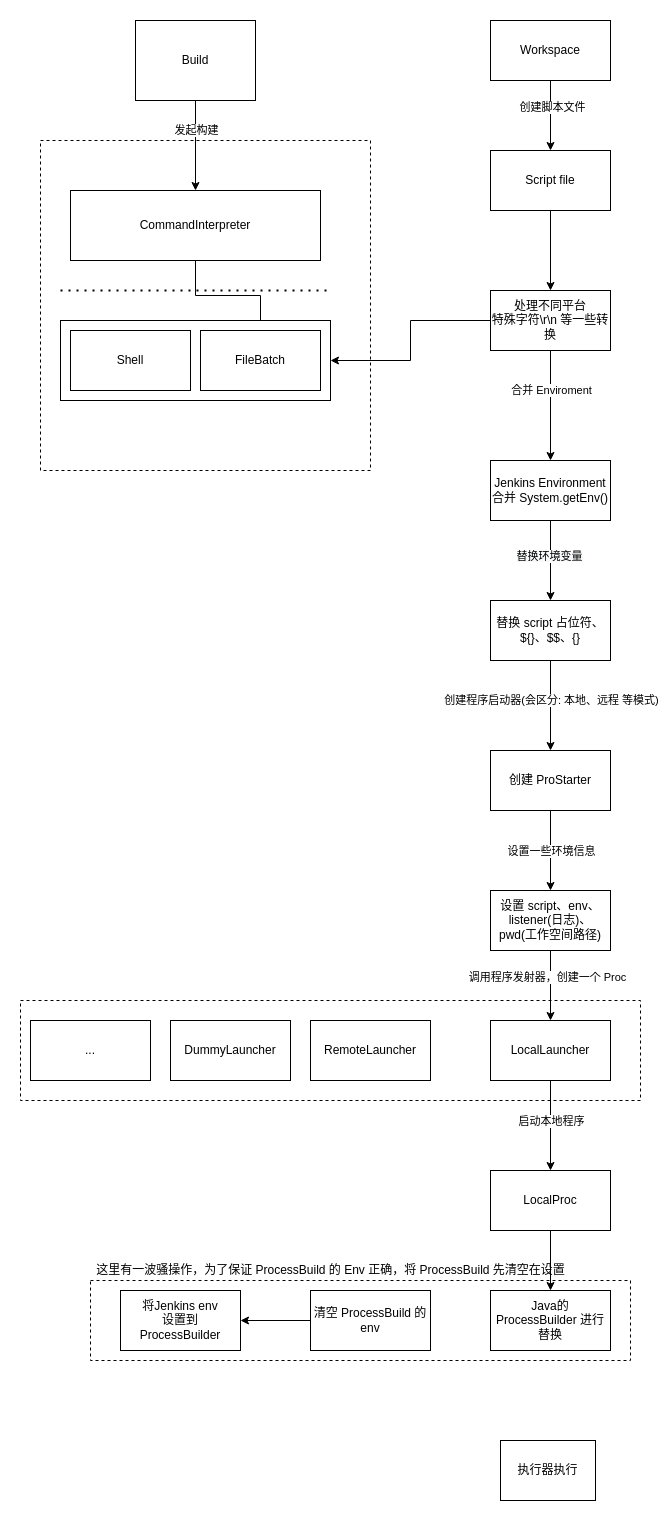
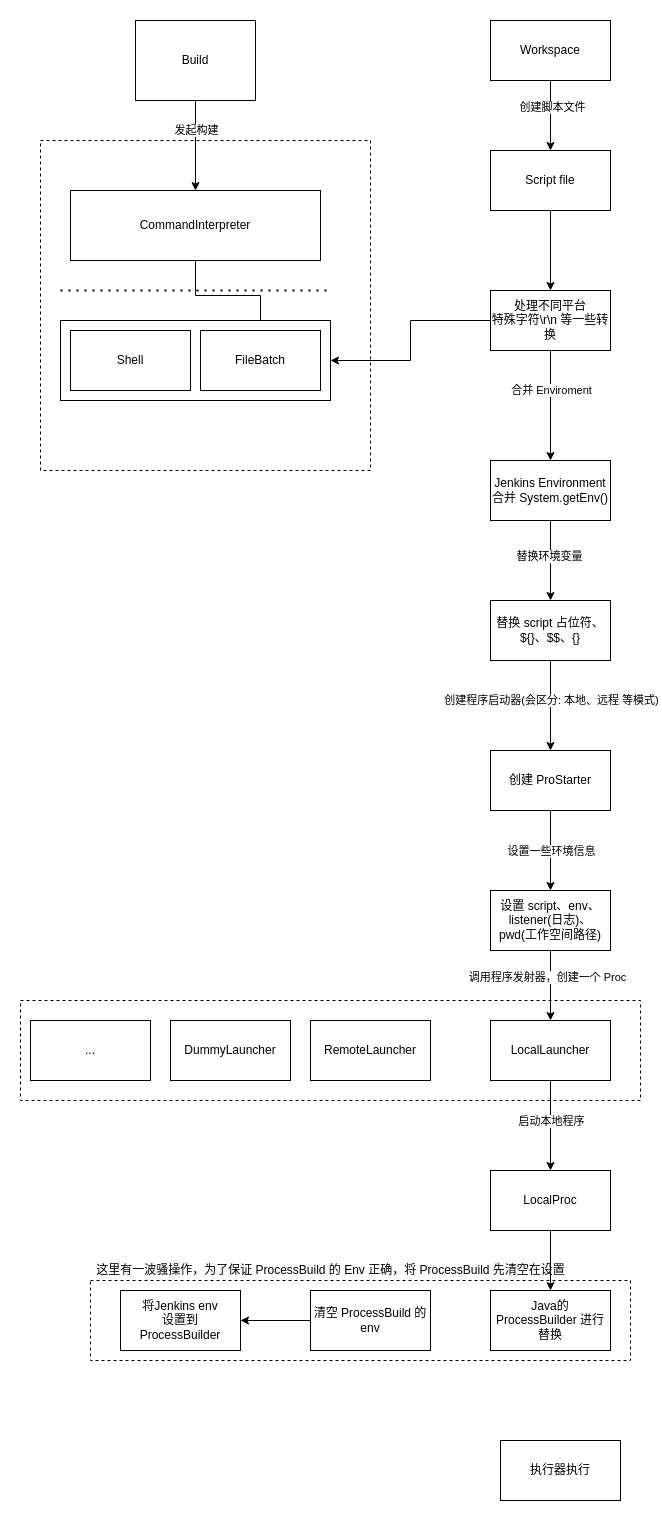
(548, 1471) -> (561, 1471)
